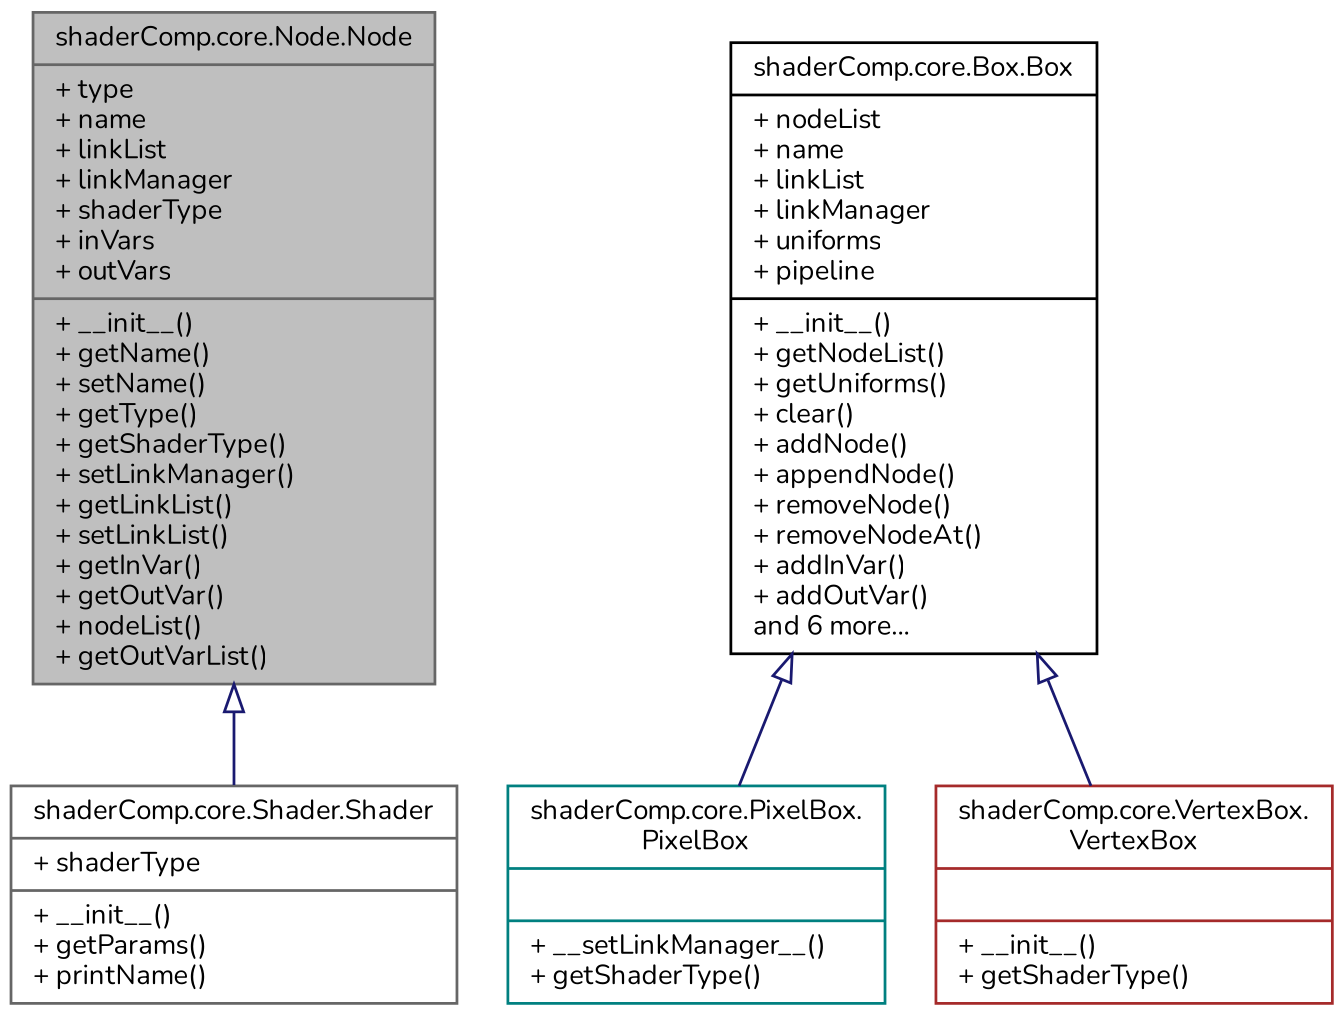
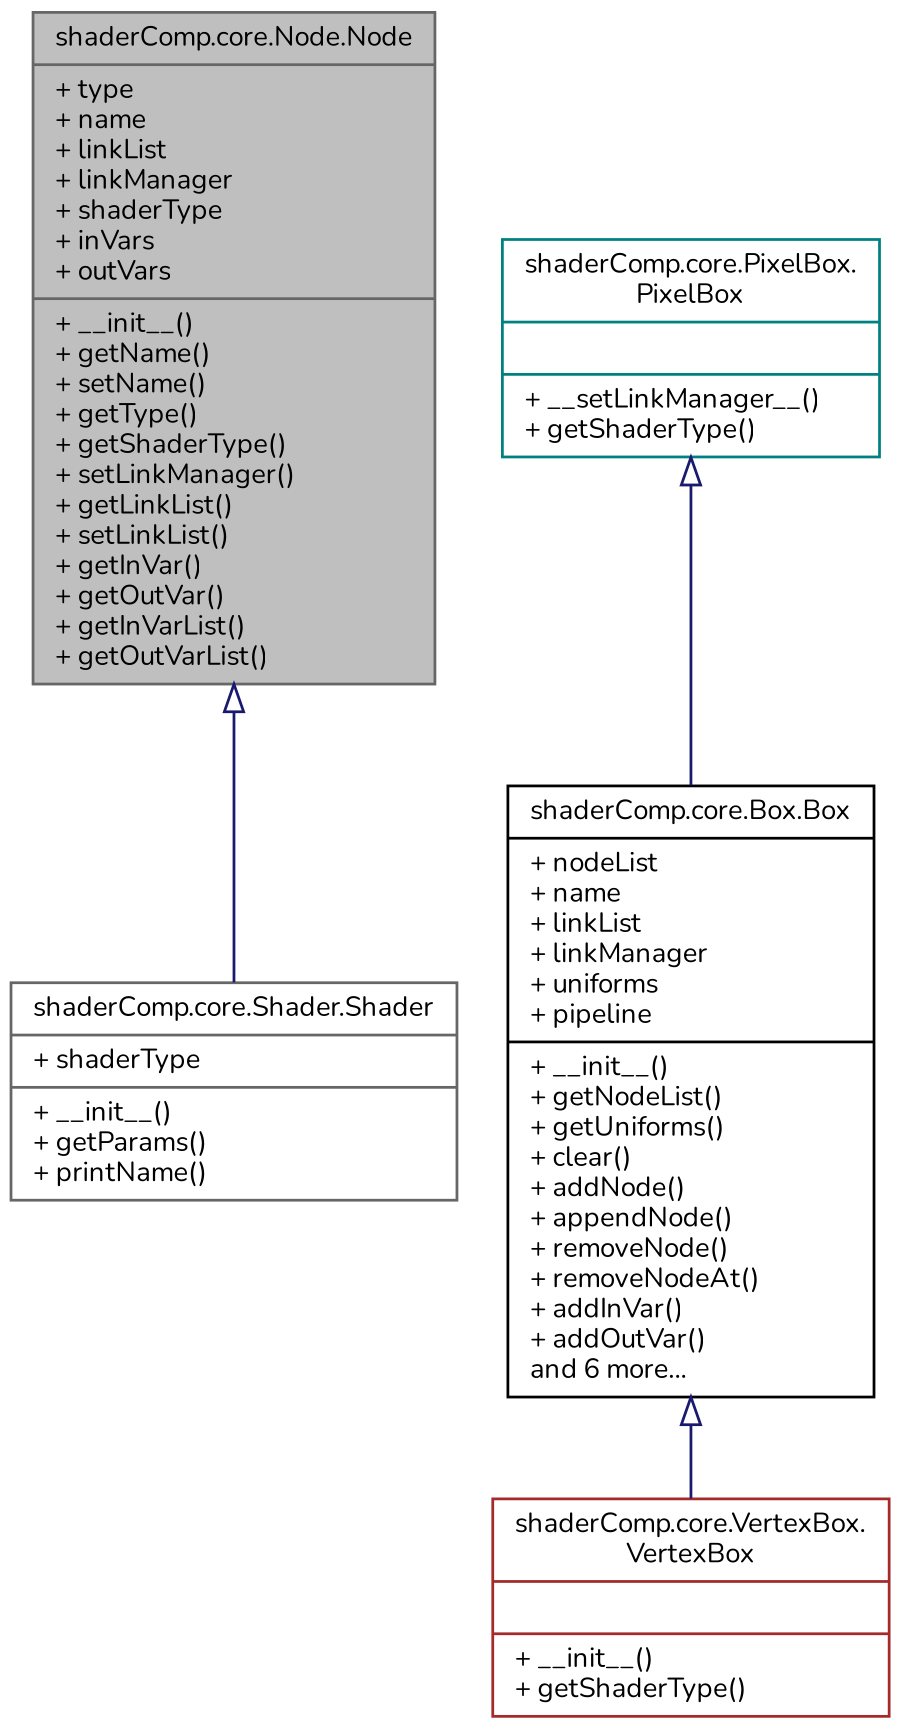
(129, 626) -> (151, 626)
(760, 733) -> (691, 636)
